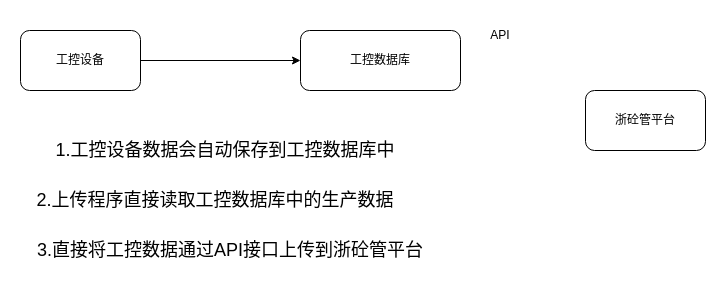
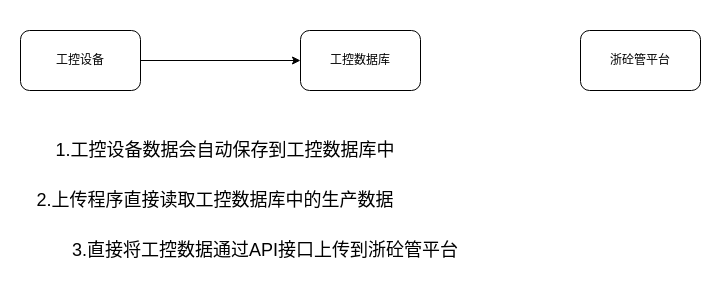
(501, 36) -> none
(381, 61) -> (361, 61)
(646, 121) -> (641, 61)
(231, 251) -> (266, 251)
